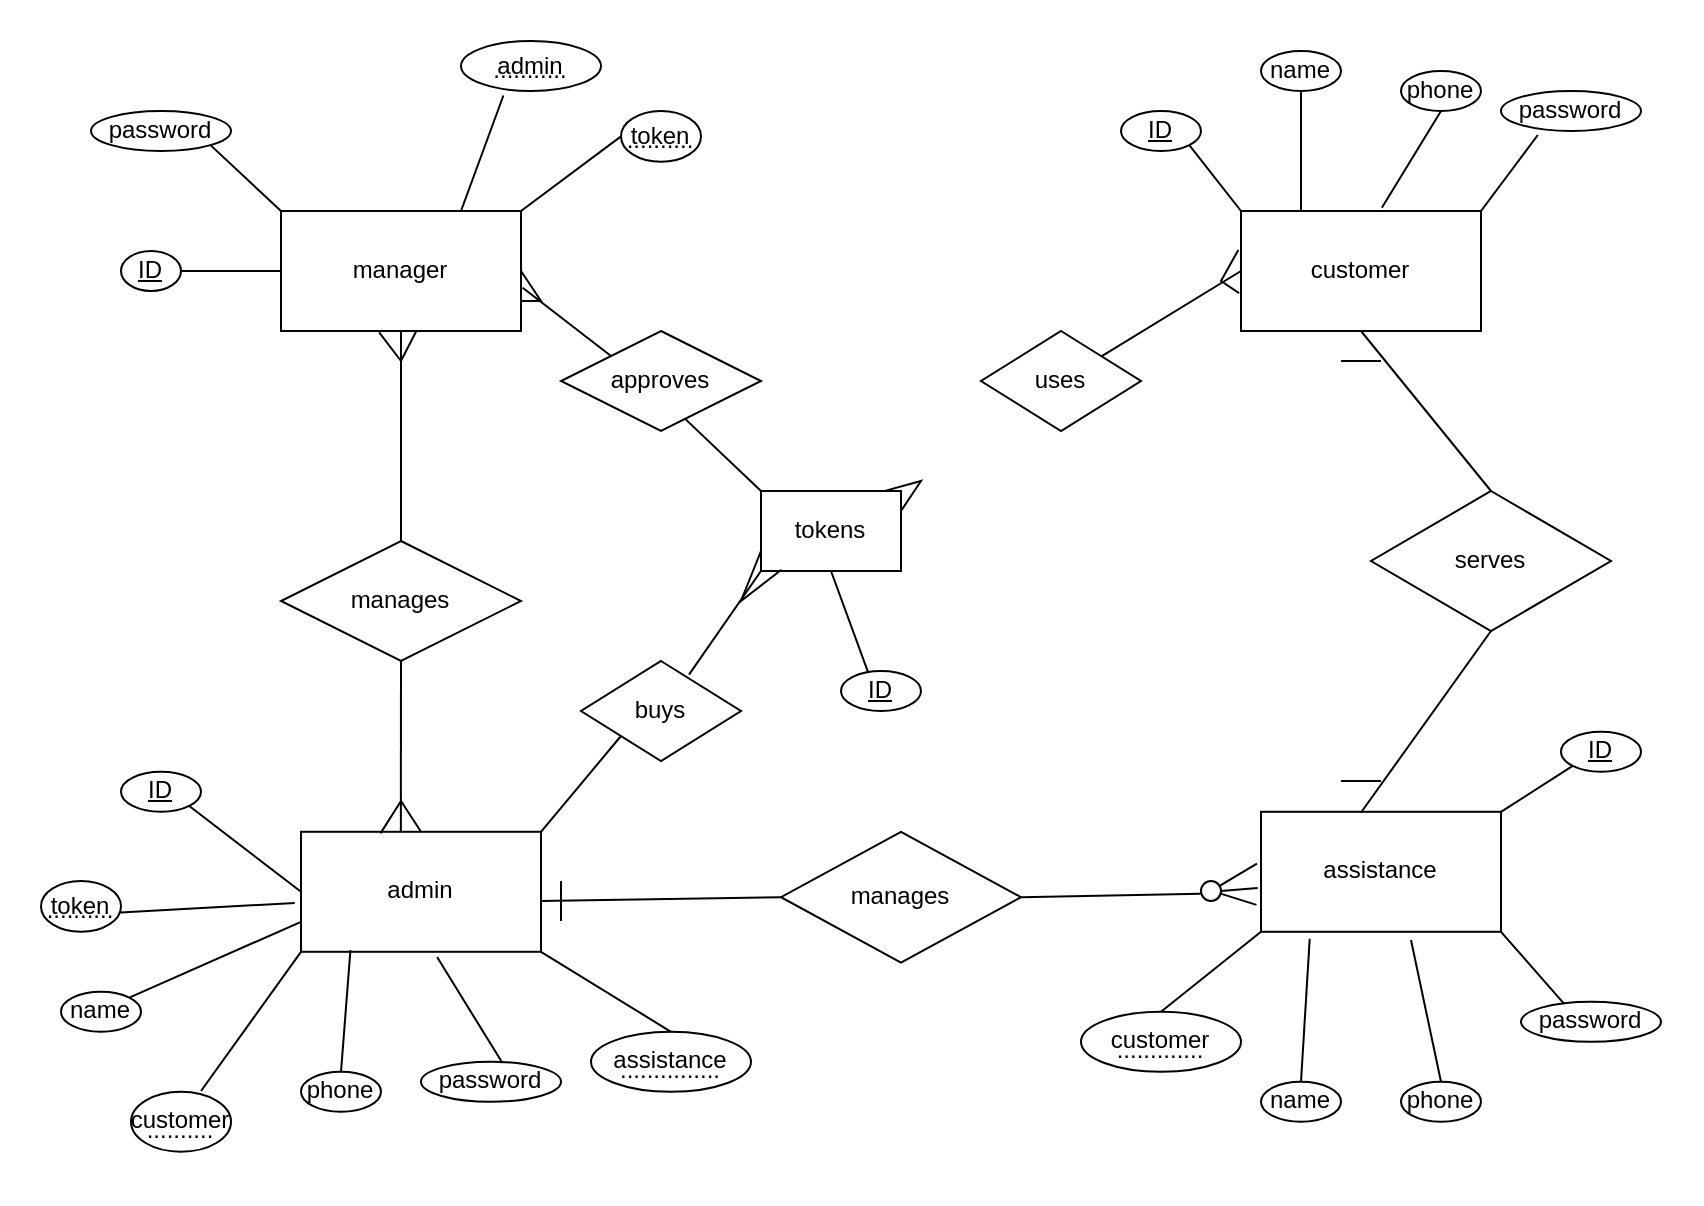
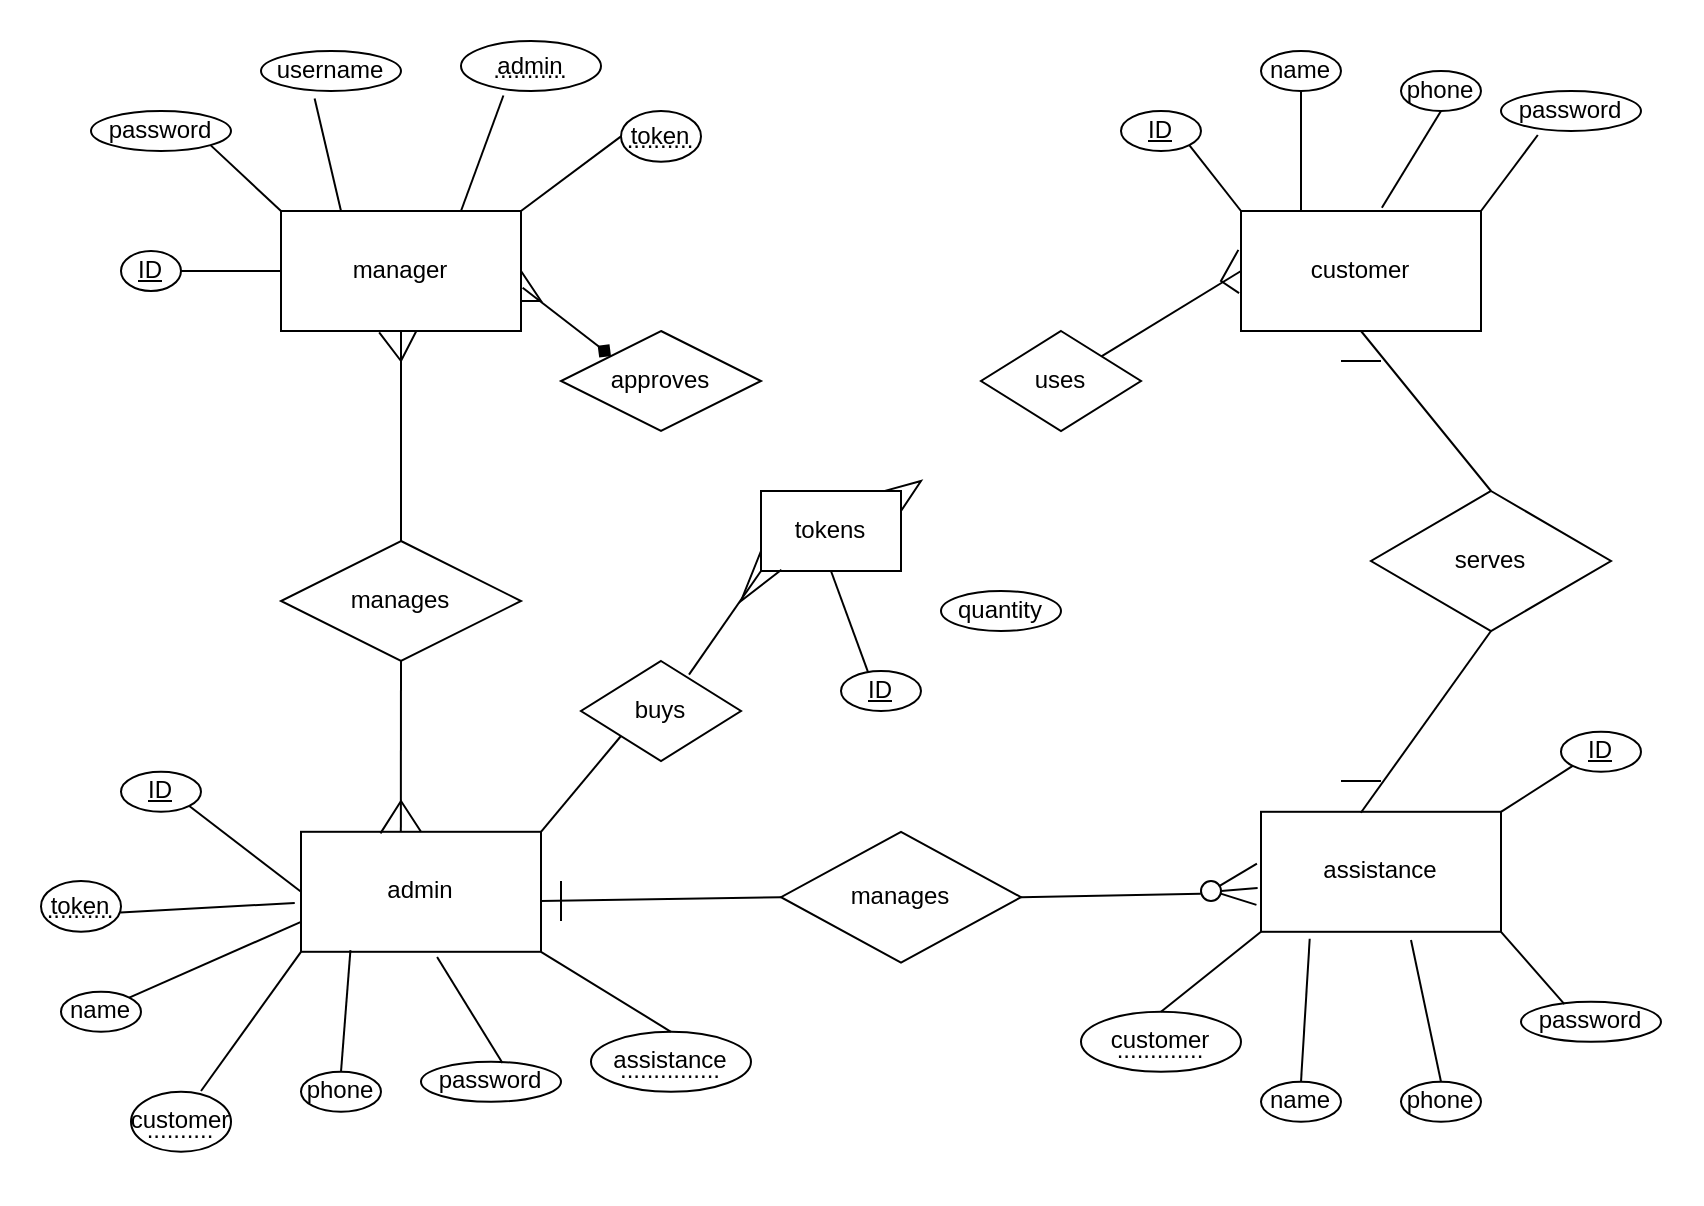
none -> (331, 71)
none -> (328, 155)
(604, 350) -> (598, 346)
(723, 455) -> none
none -> (1001, 611)
